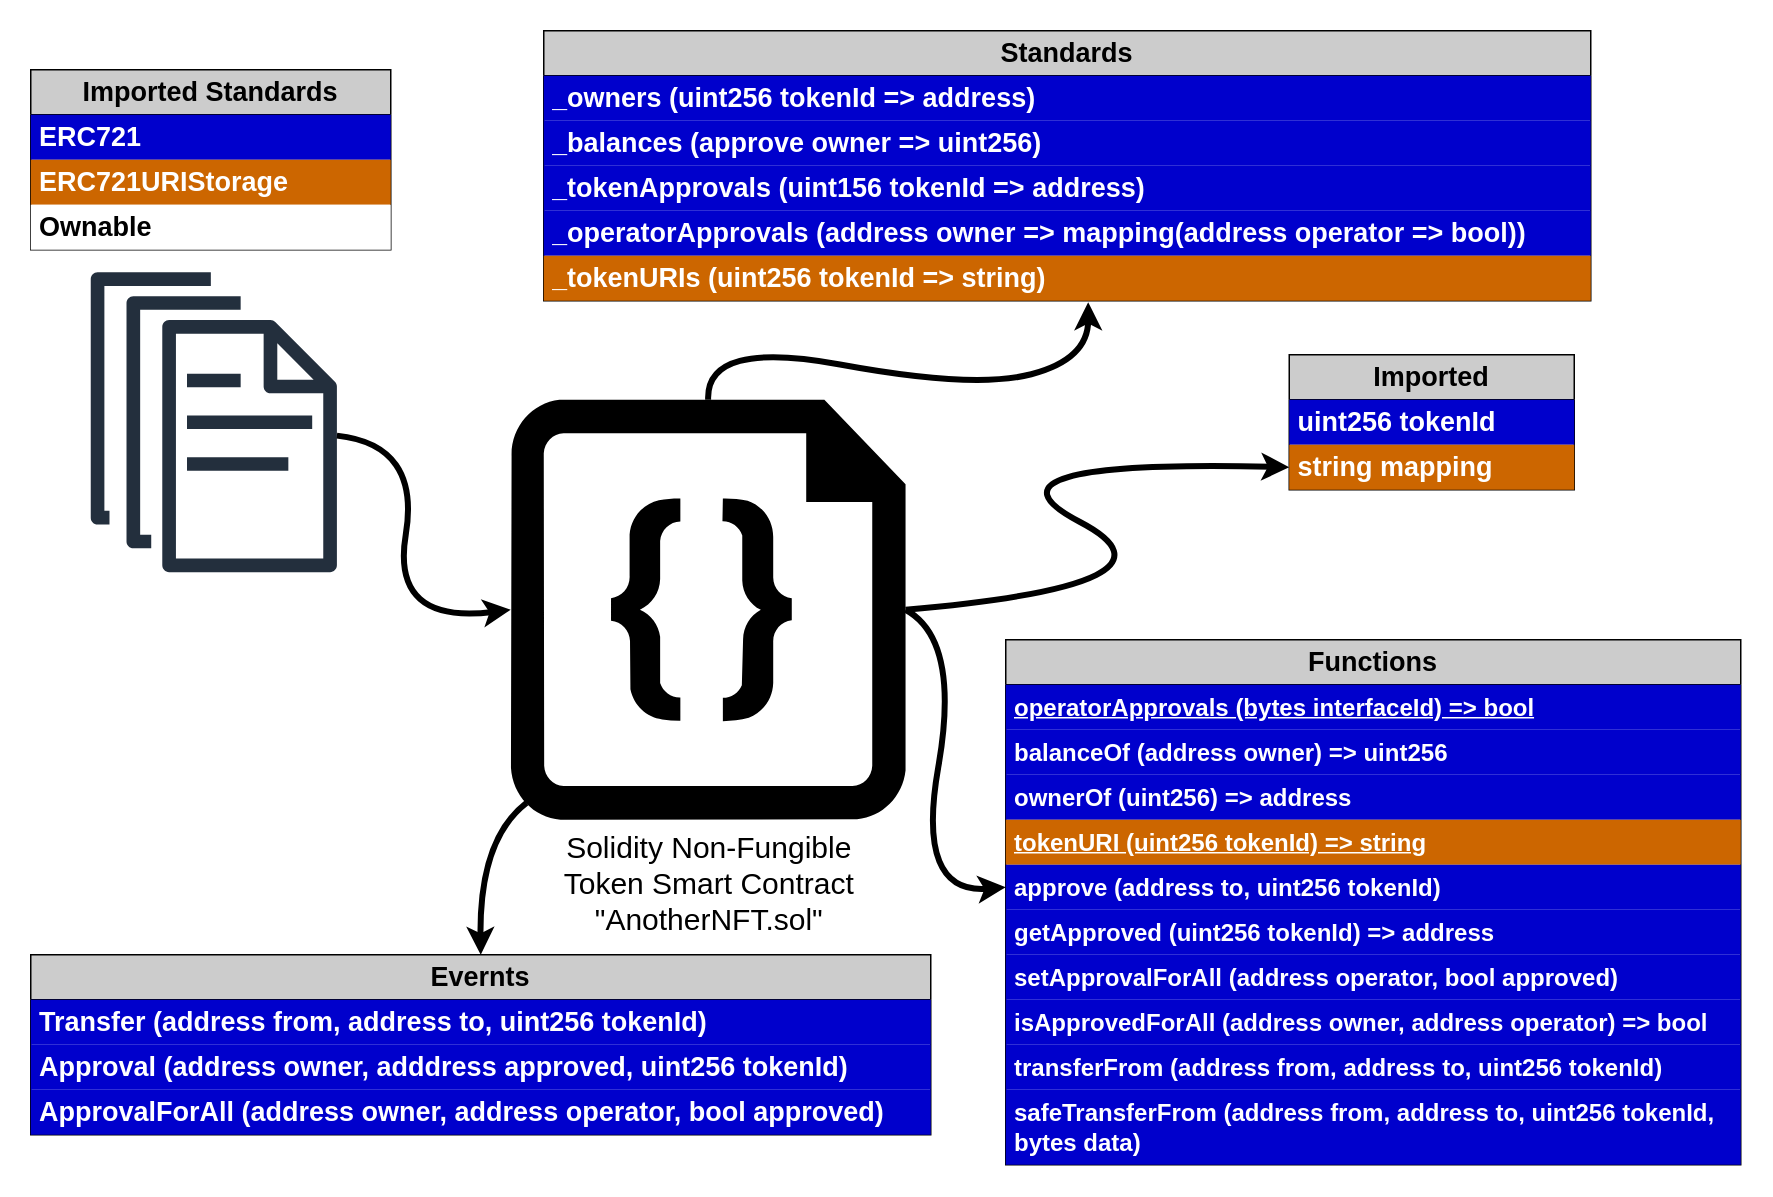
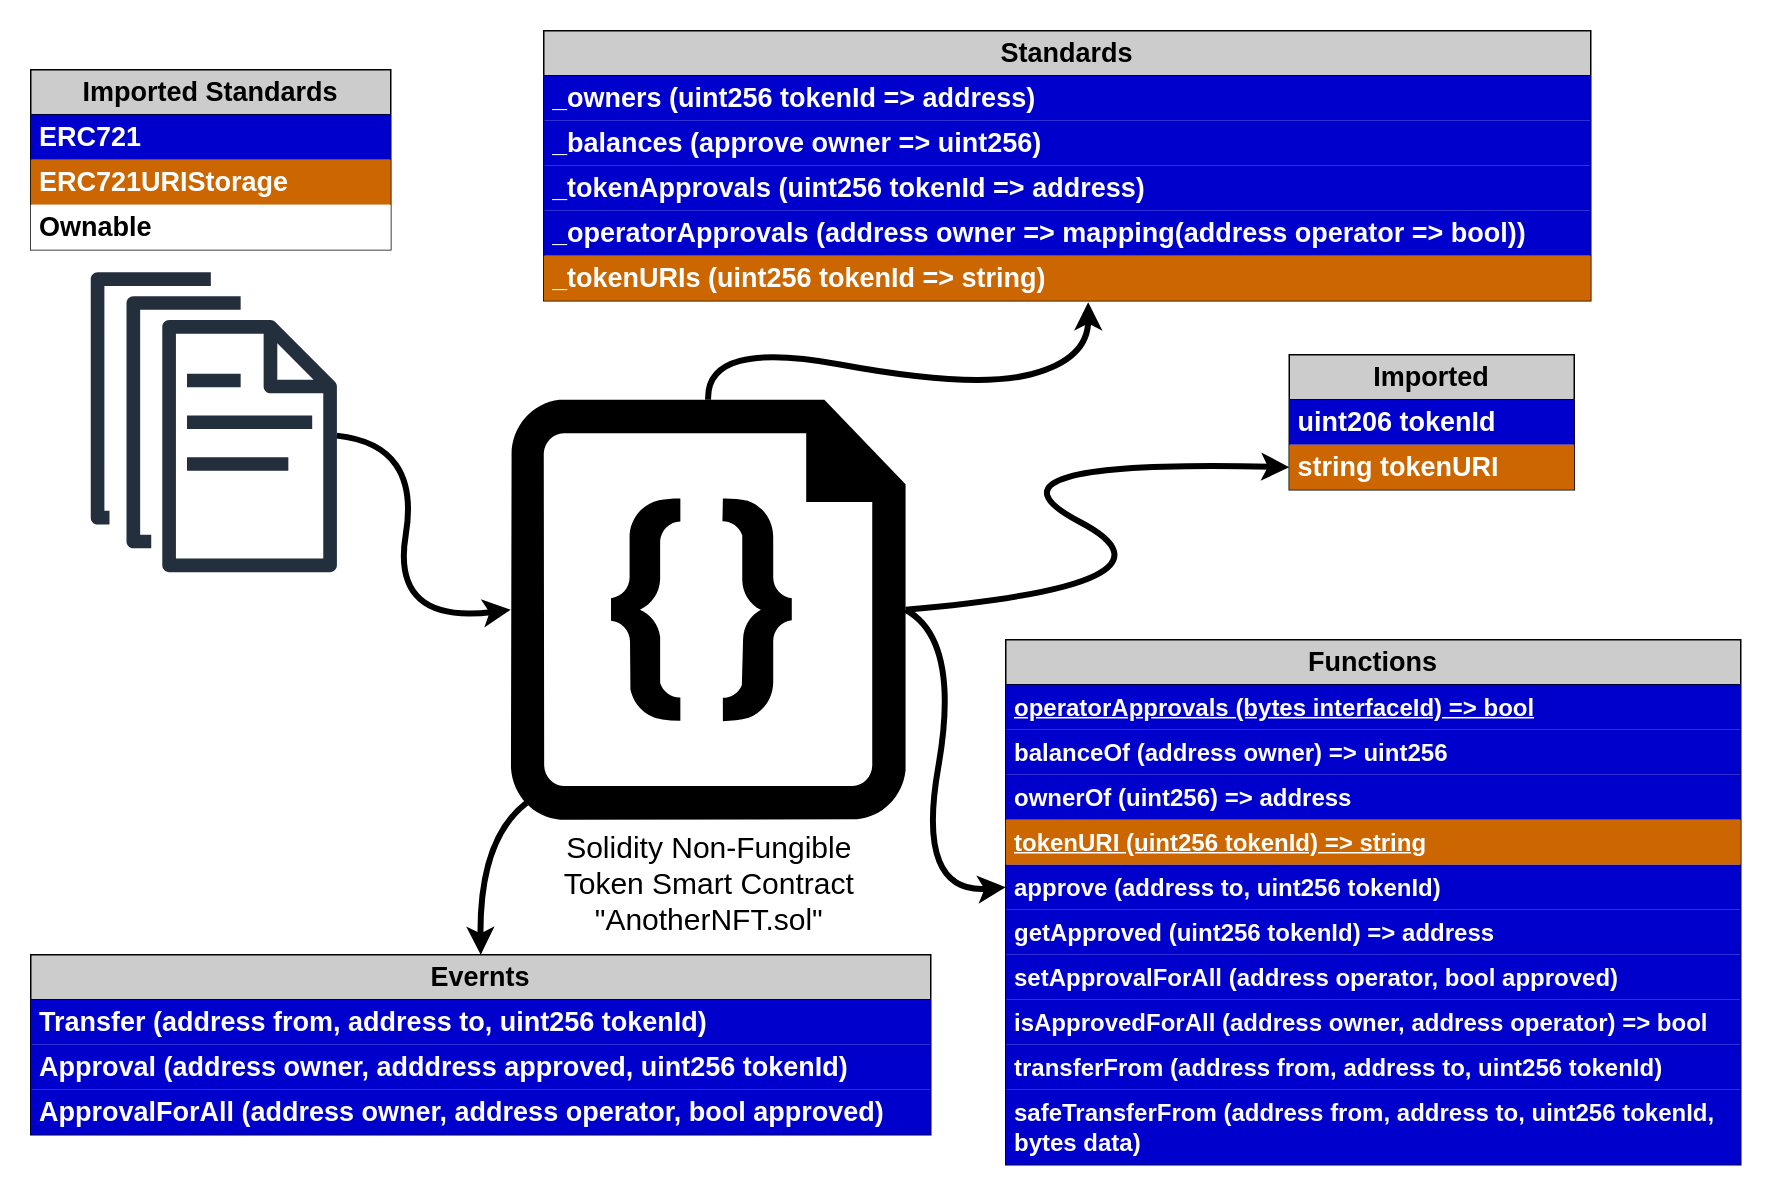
(868, 188) -> (868, 188)
(1405, 422) -> (1405, 422)
(1394, 467) -> (1405, 467)
